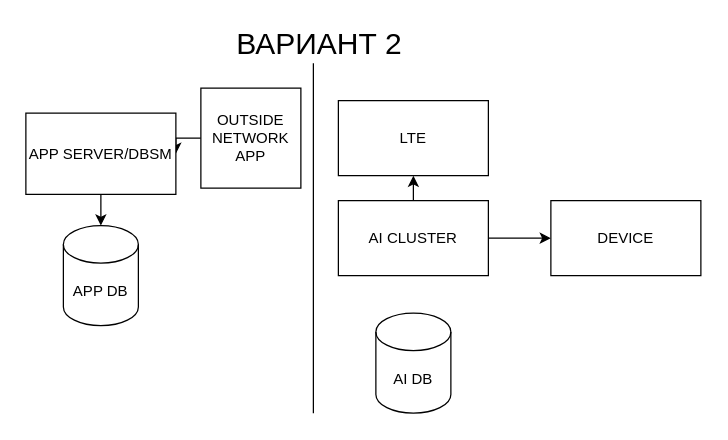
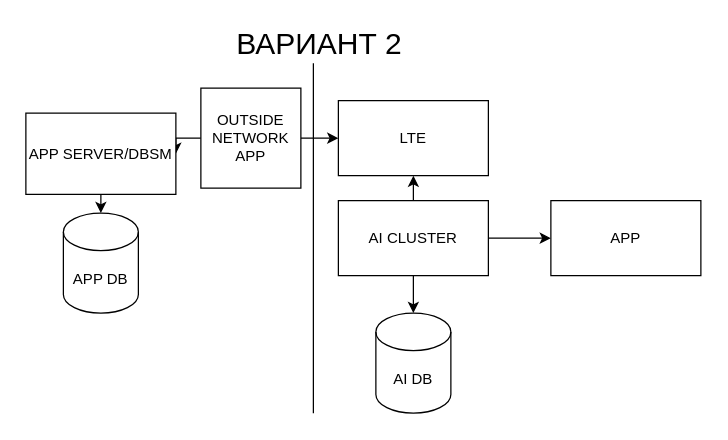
none -> (324, 138)
(626, 238) -> (626, 238)
(101, 276) -> (101, 263)
none -> (413, 299)
